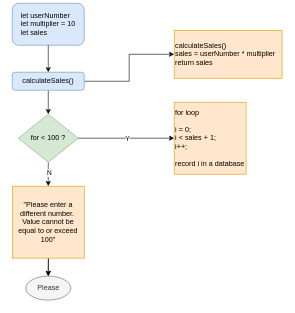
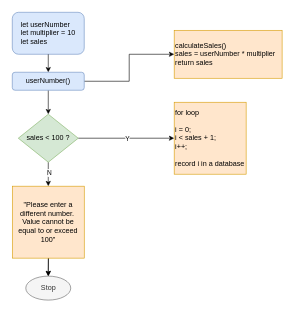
(48, 24) -> (48, 33)
(48, 81) -> (48, 81)
(48, 138) -> (48, 138)
(49, 288) -> (49, 288)
